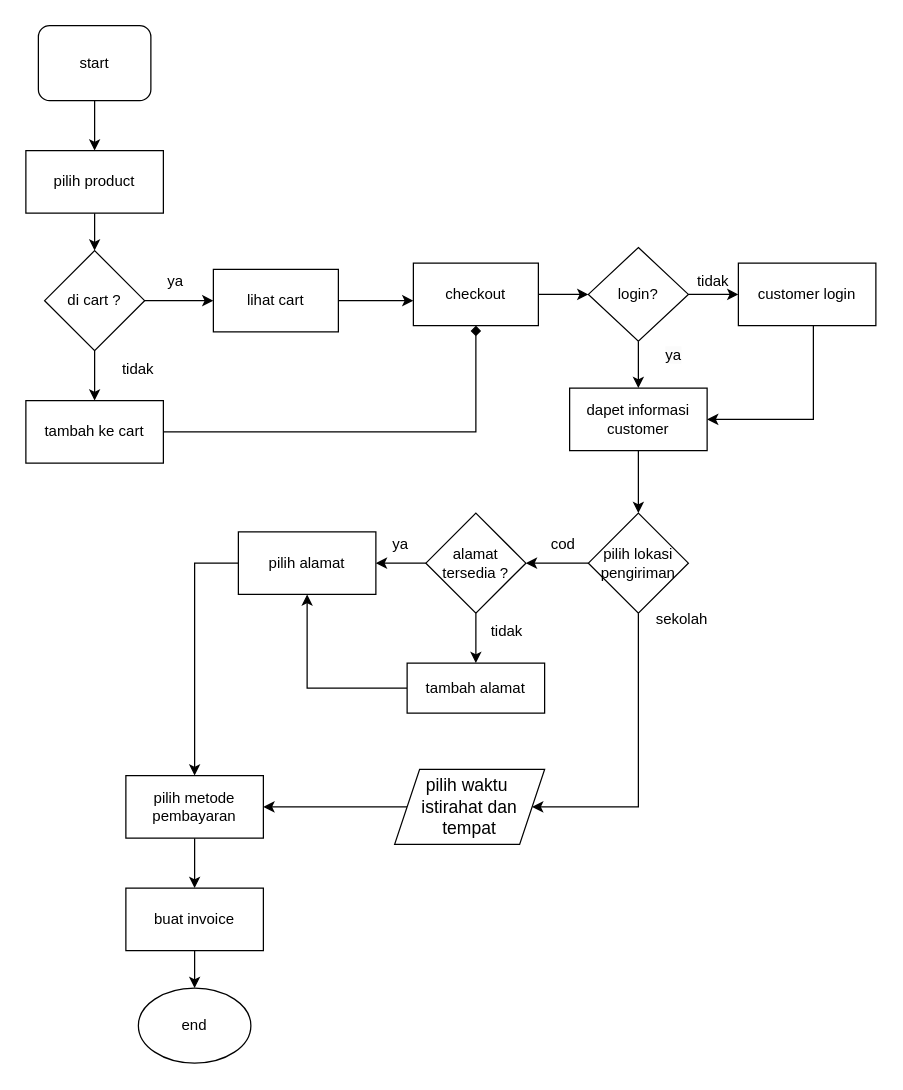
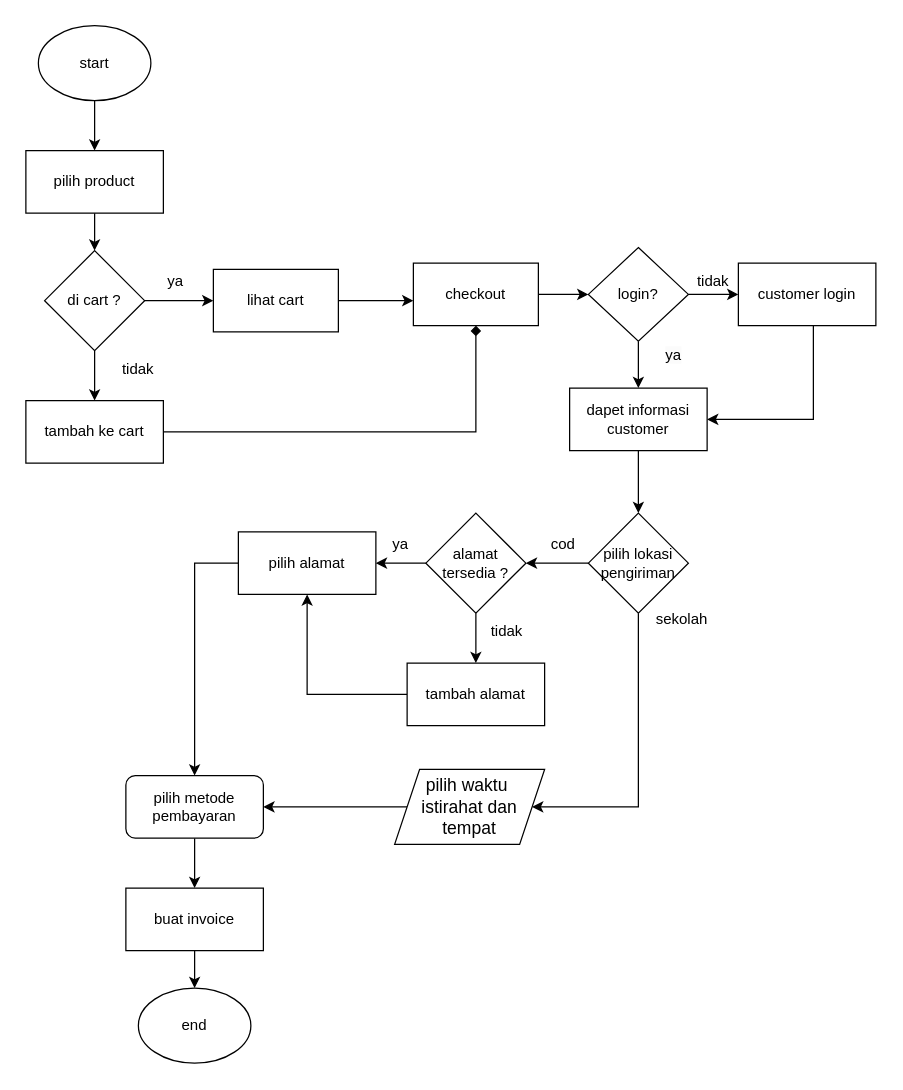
(94, 63) -> (94, 63)
(476, 688) -> (476, 694)
(194, 807) -> (194, 807)
